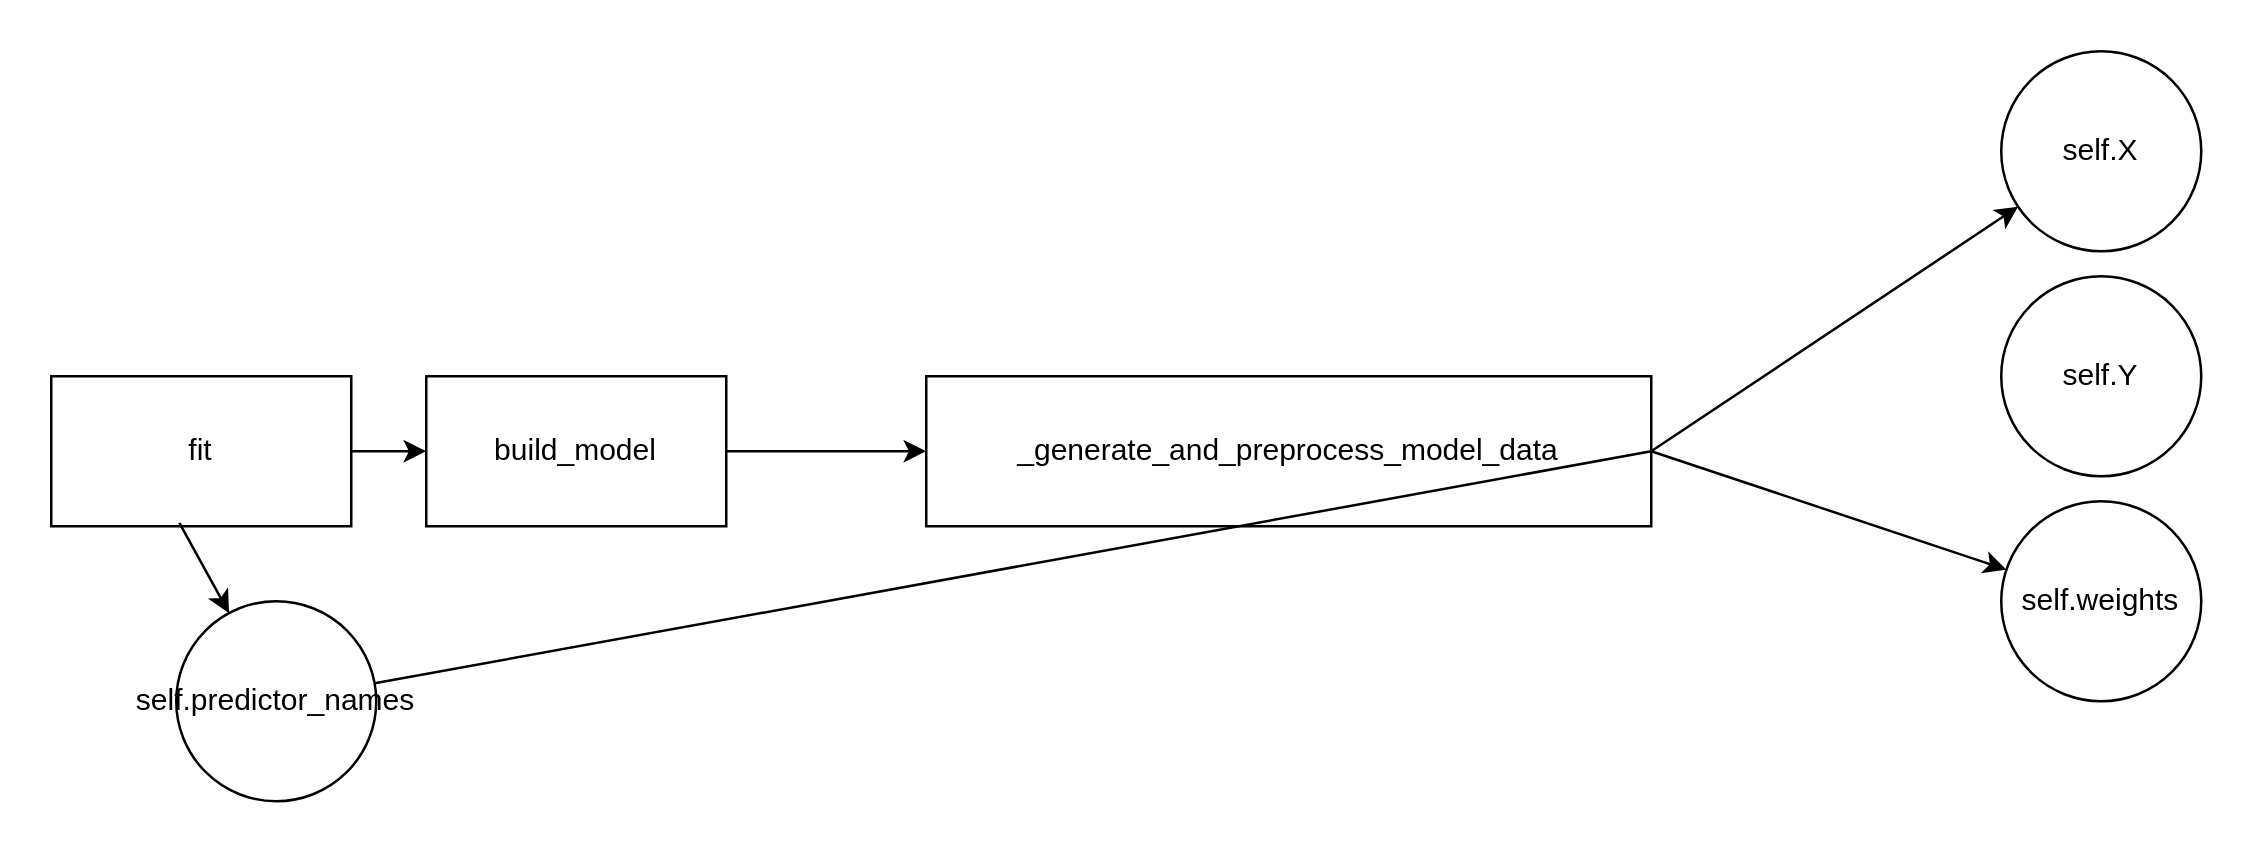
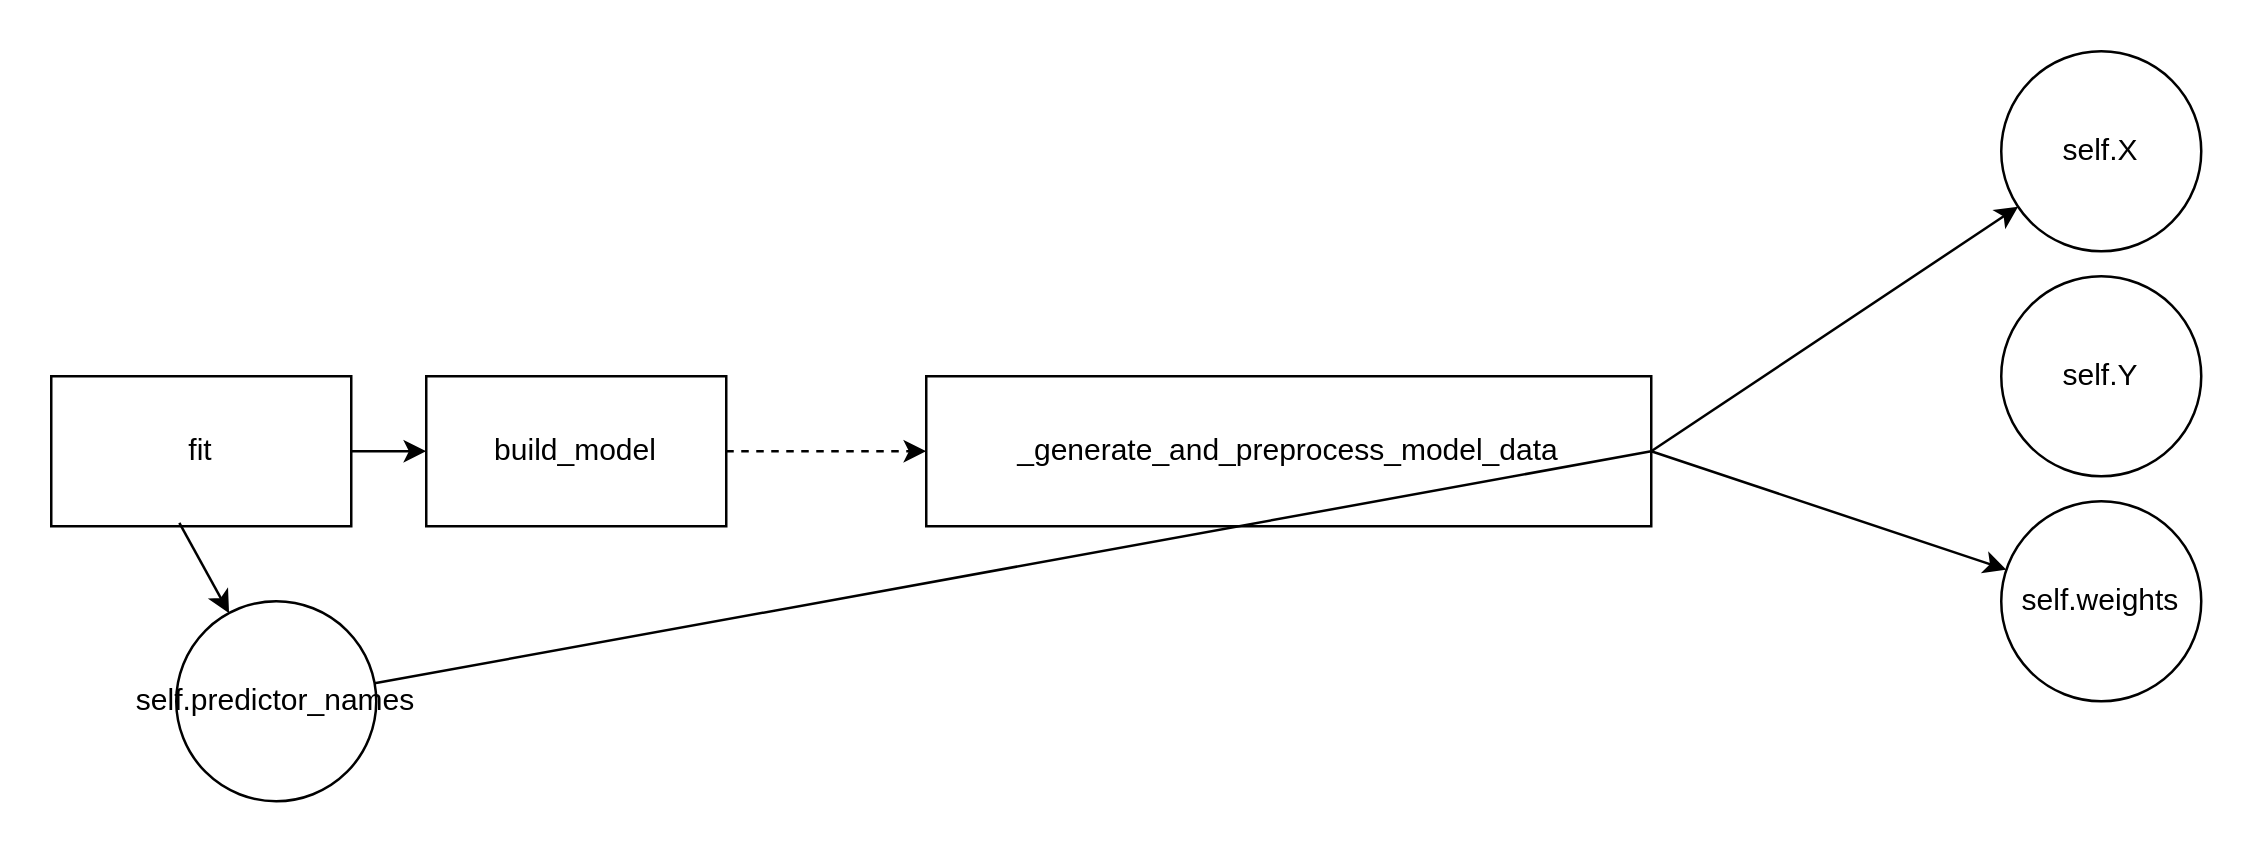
(817, 451) -> (817, 451)
